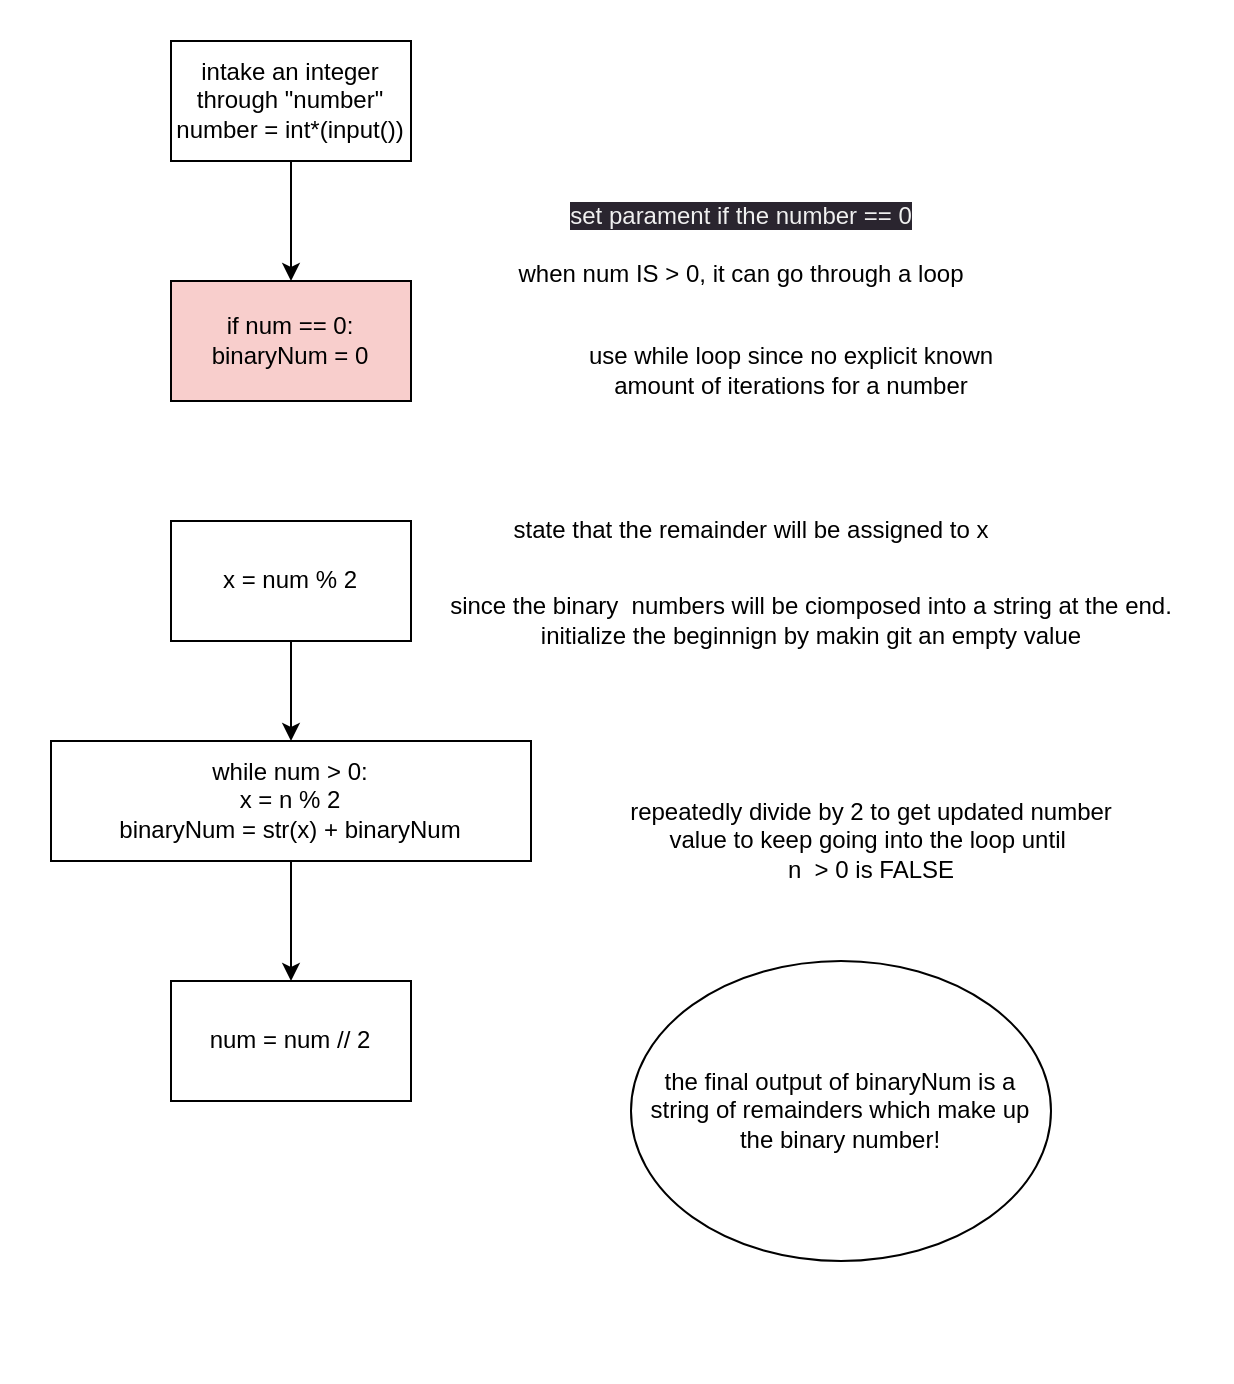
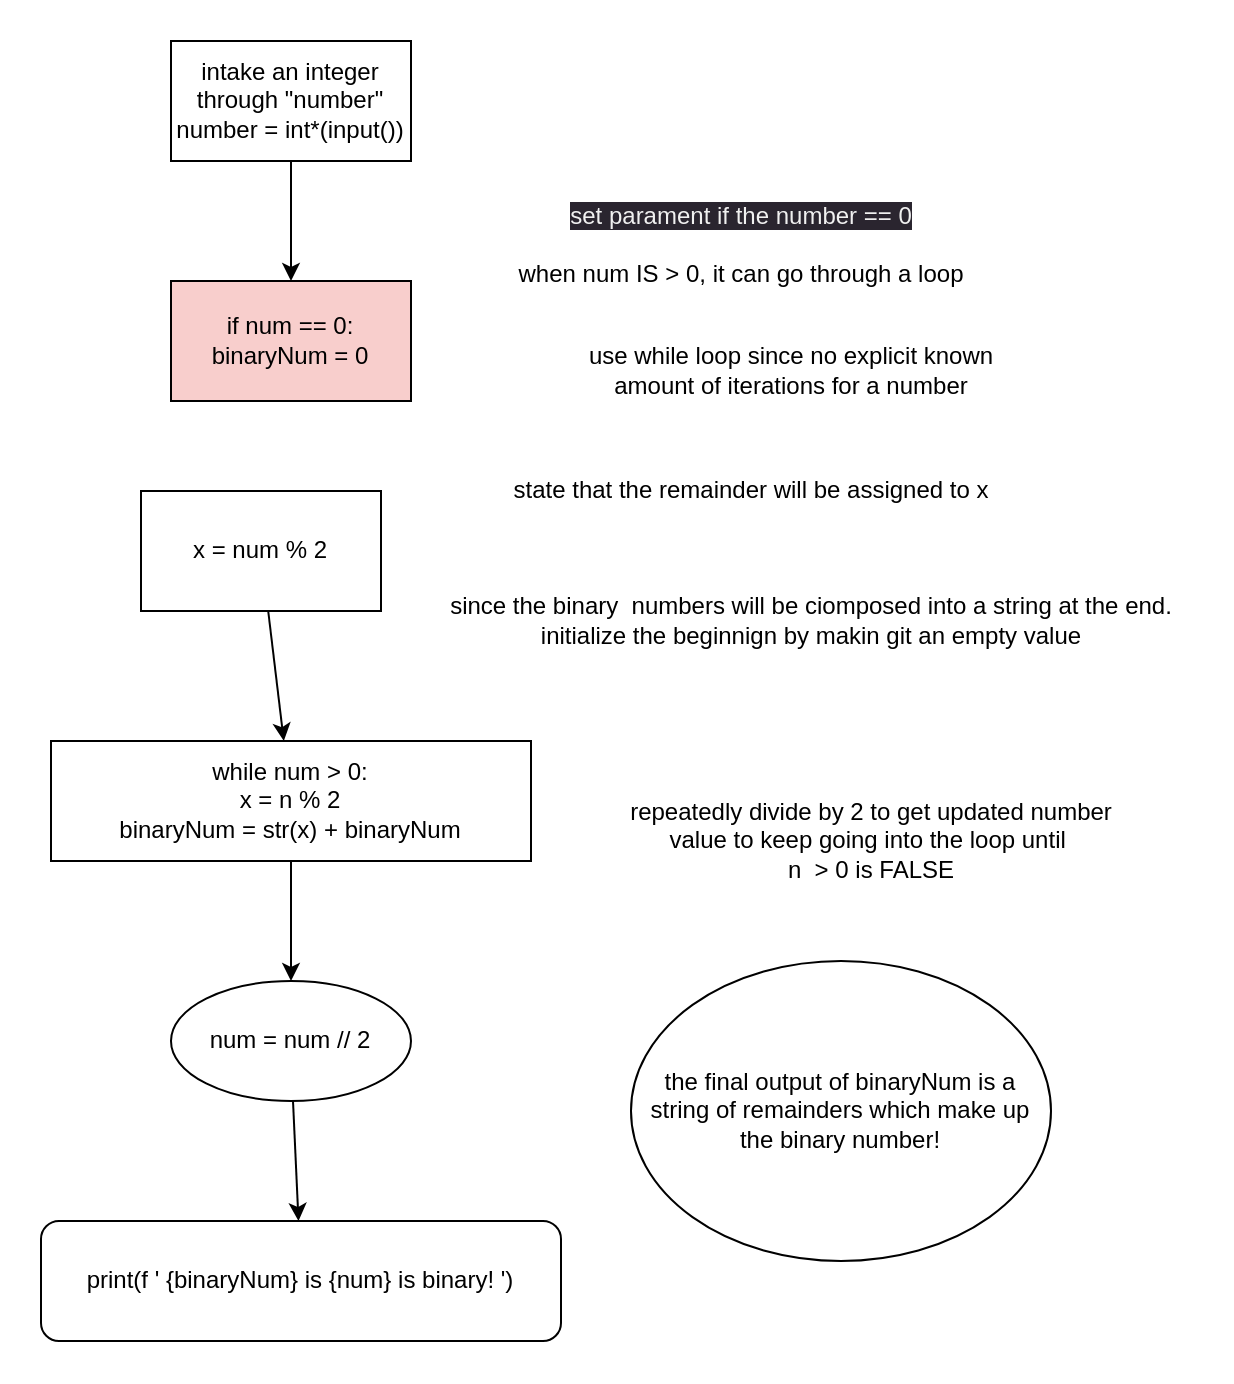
(751, 531) -> (751, 491)
(291, 581) -> (261, 551)
(291, 1041) -> (291, 1041)
none -> (295, 1154)
none -> (301, 1281)
